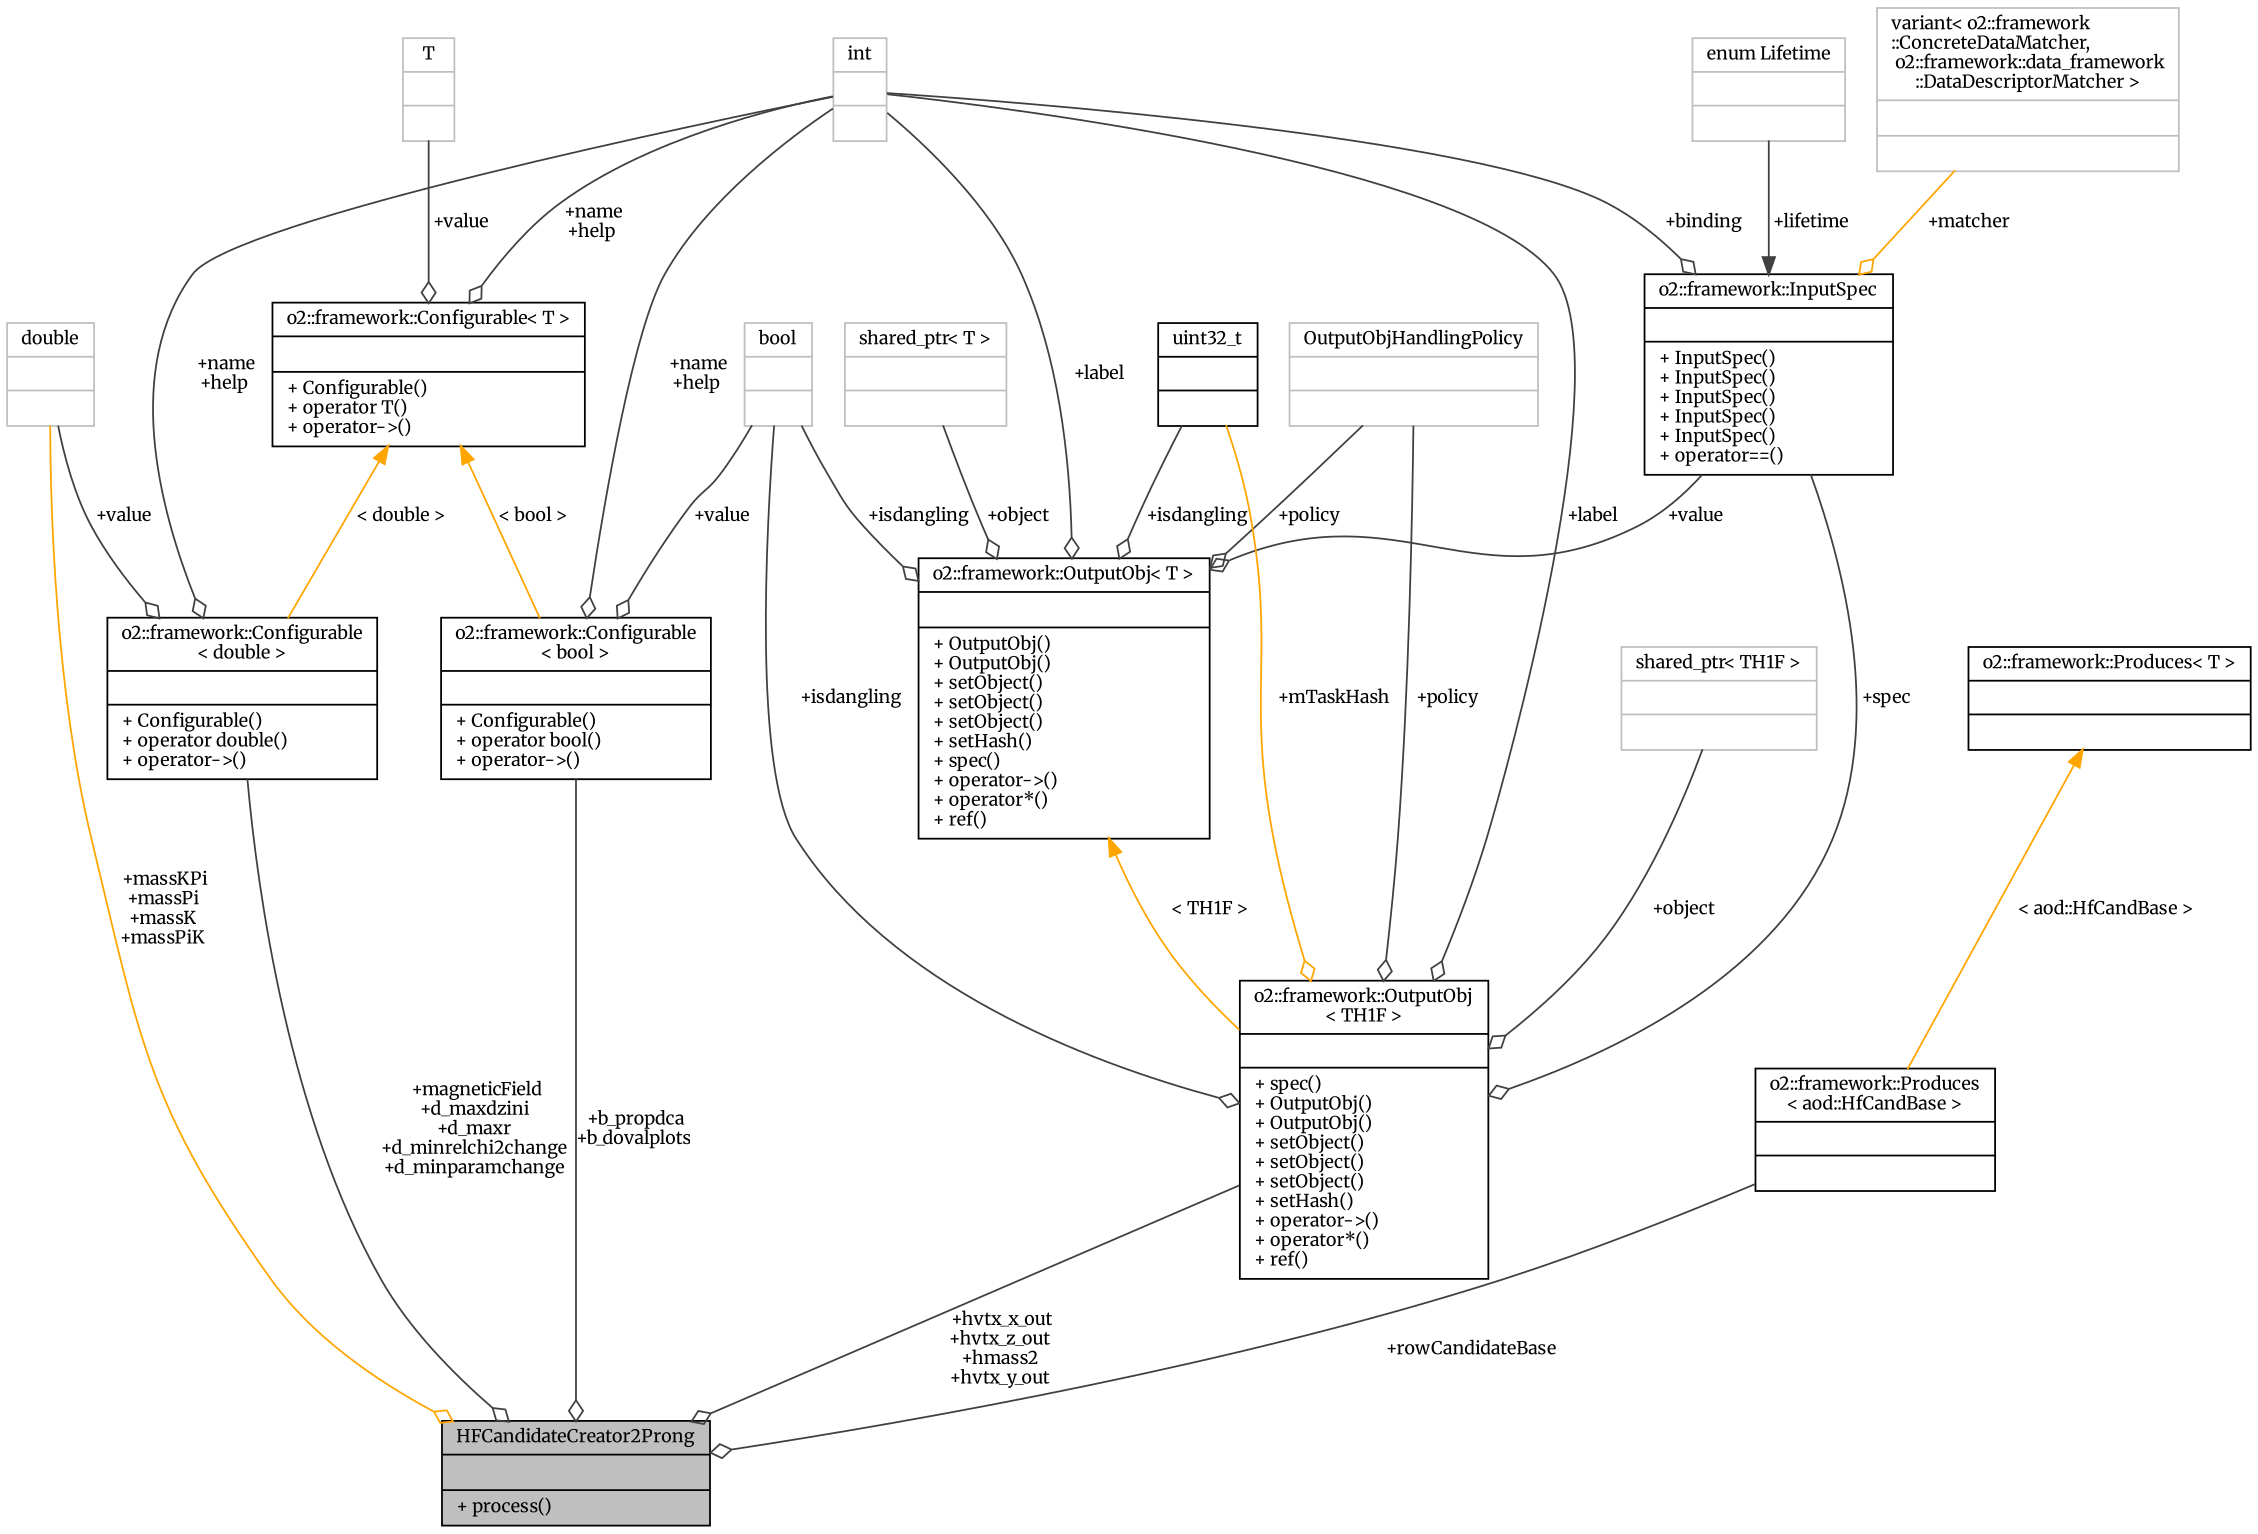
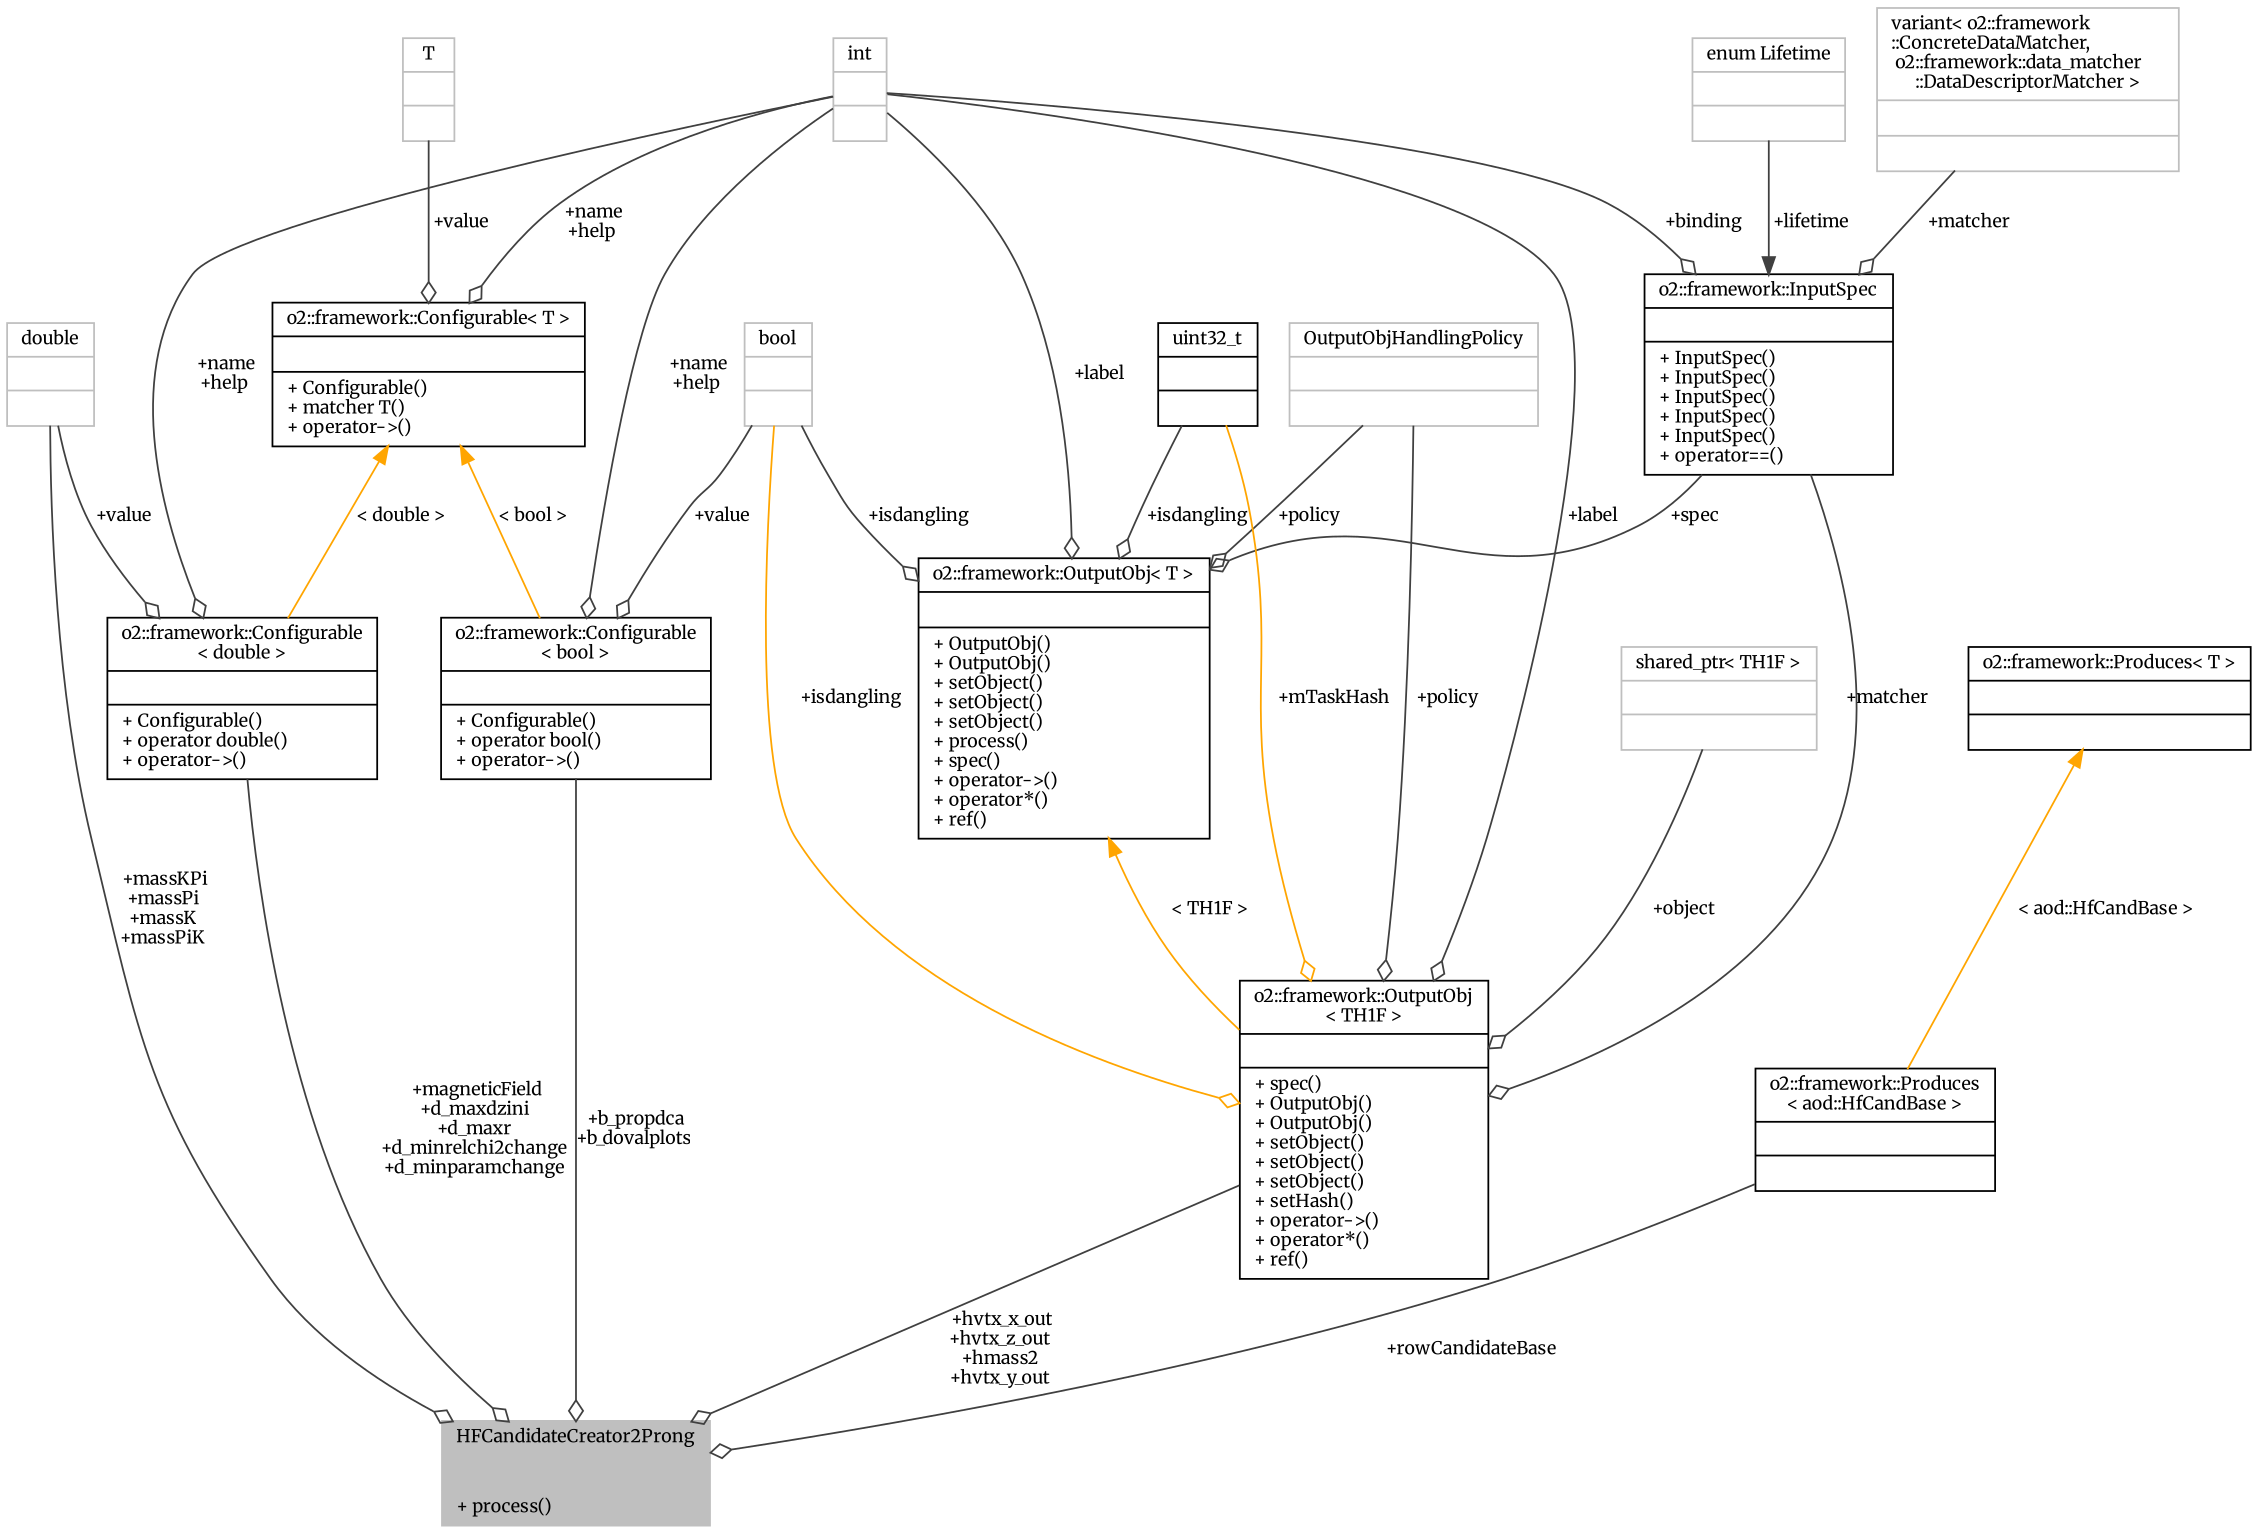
(2028, 63) -> (2017, 63)
(1915, 215) -> (1915, 215)
(926, 375) -> none
(348, 408) -> (346, 408)
(1693, 517) -> (1693, 517)
(1885, 698) -> (1885, 698)
(983, 742) -> (982, 742)
(823, 874) -> (823, 874)
(124, 973) -> (124, 973)
(576, 1473) -> (576, 1473)
